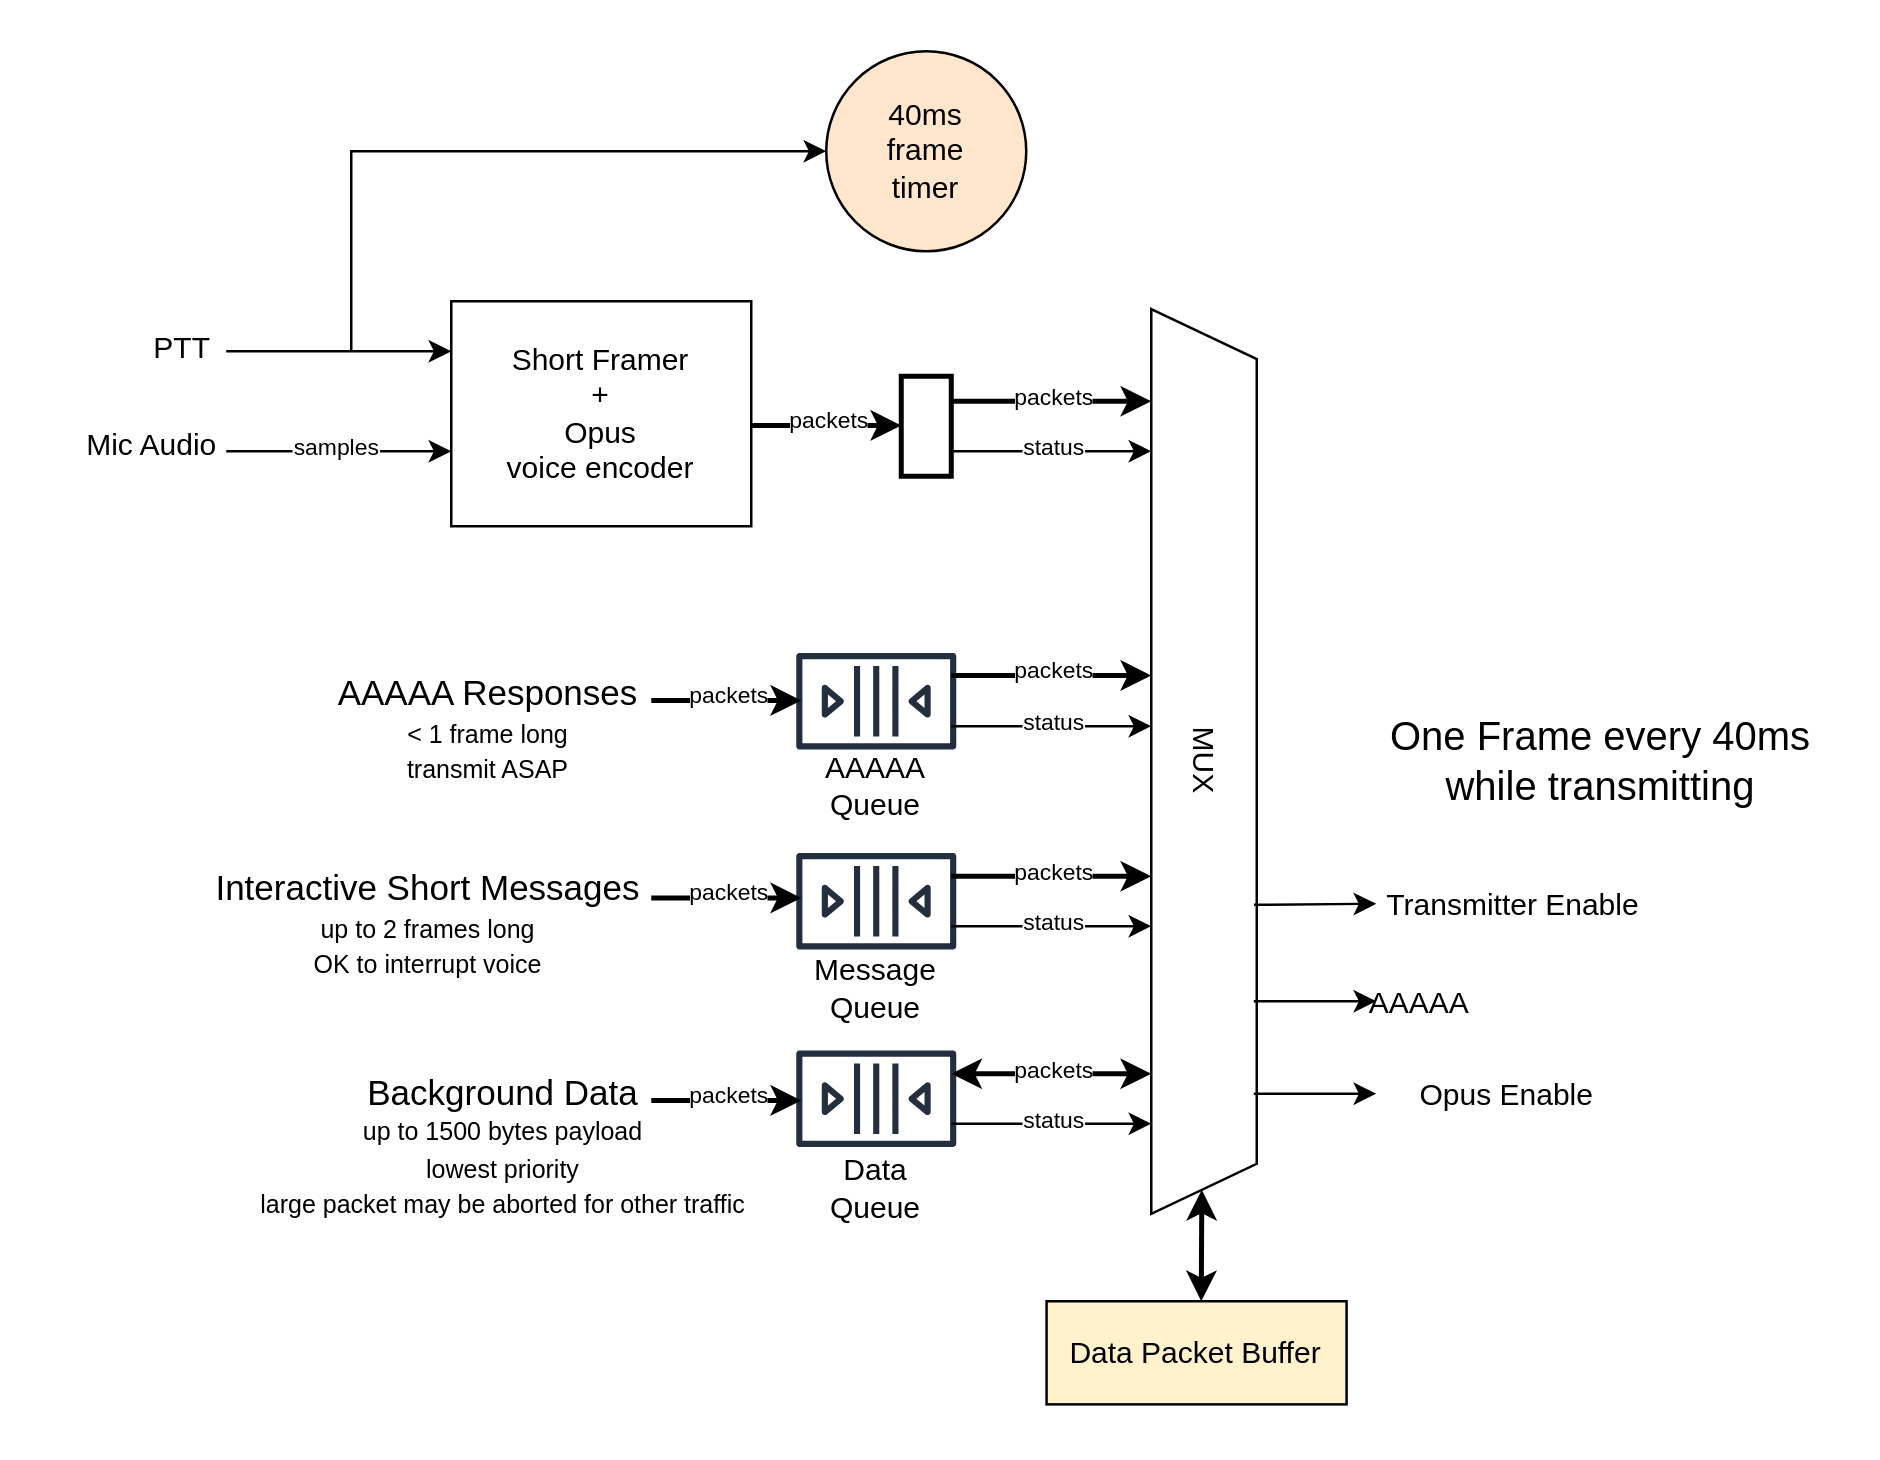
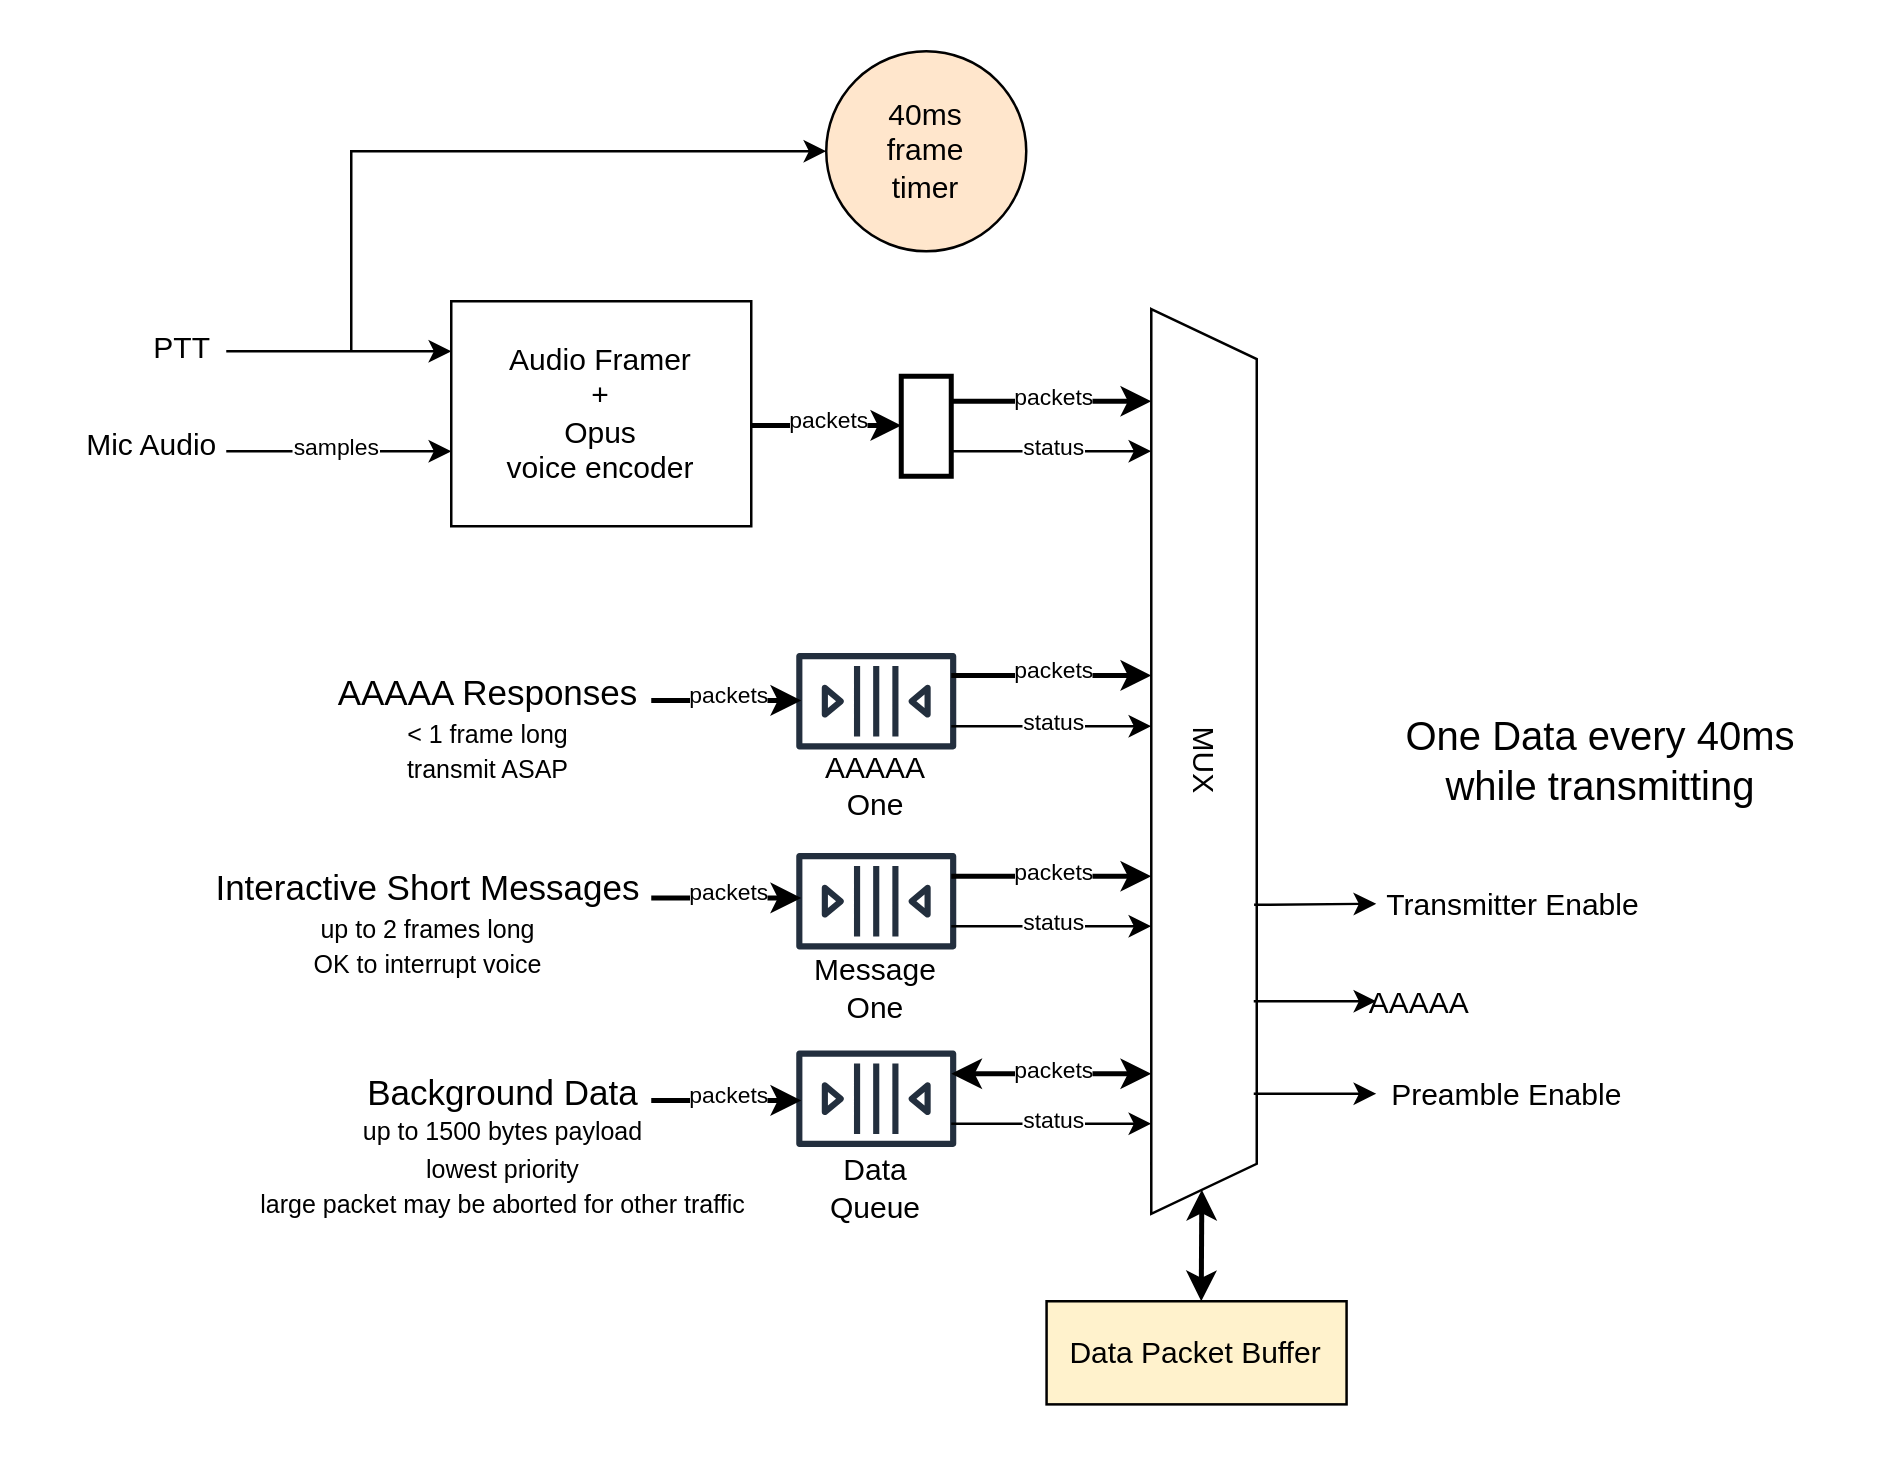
(601, 414) -> (601, 414)
(1601, 761) -> (1601, 761)
(876, 786) -> (876, 786)
(876, 989) -> (876, 989)
(1508, 1114) -> (1508, 1114)
